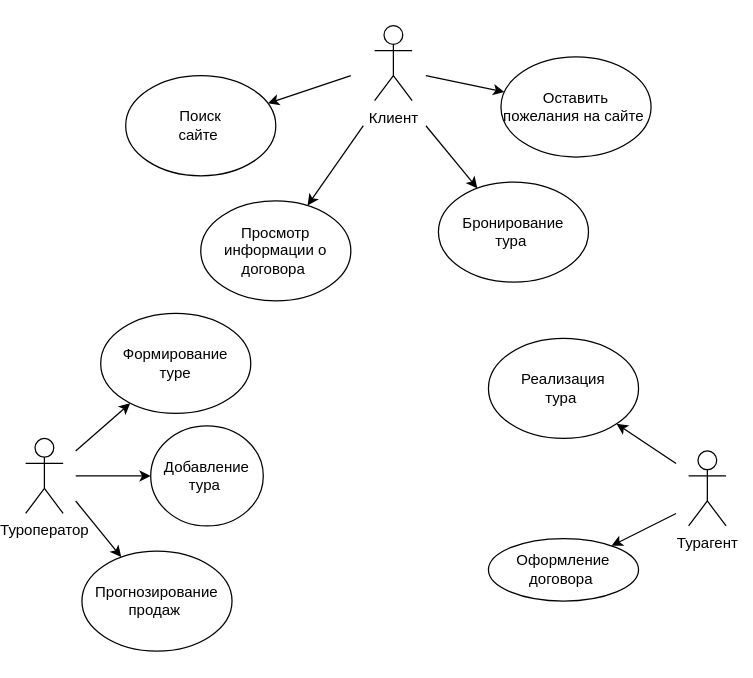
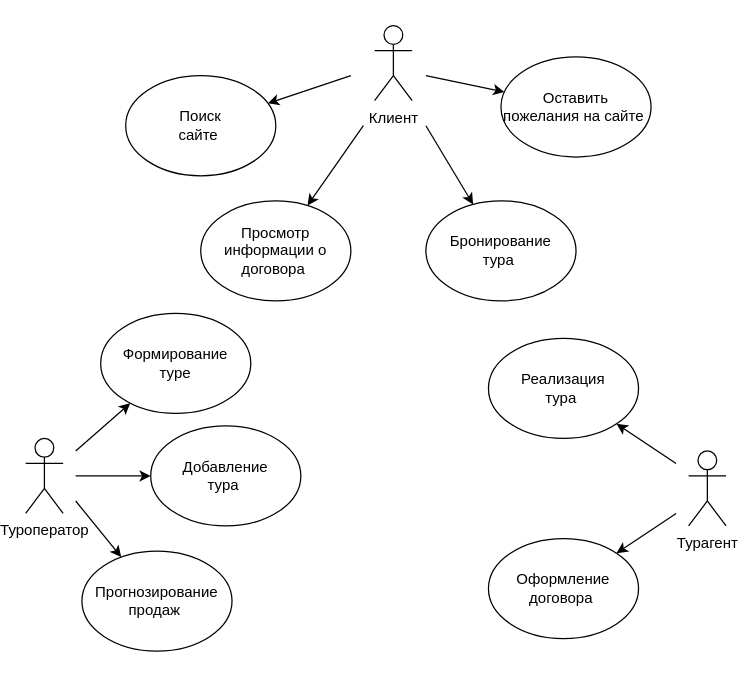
(513, 232) -> (501, 251)
(207, 476) -> (226, 476)
(563, 569) -> (563, 588)
